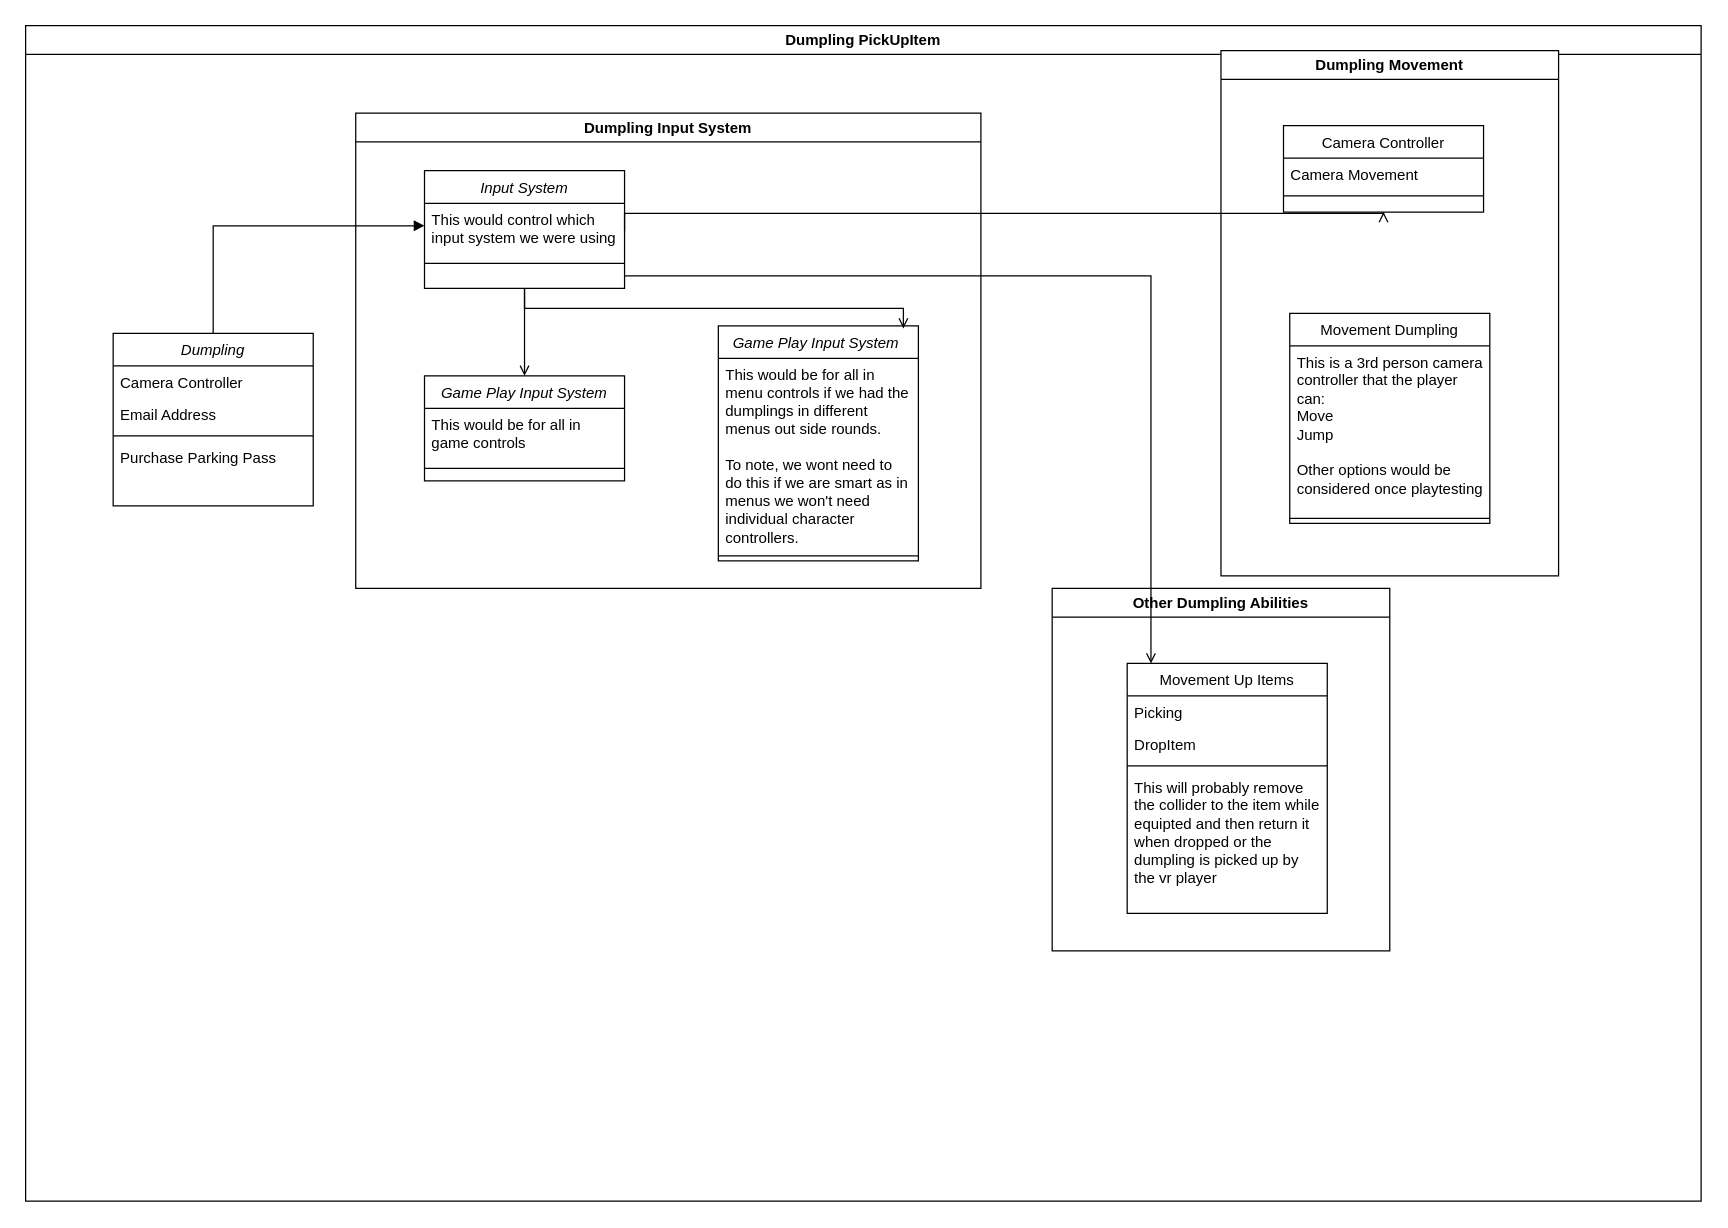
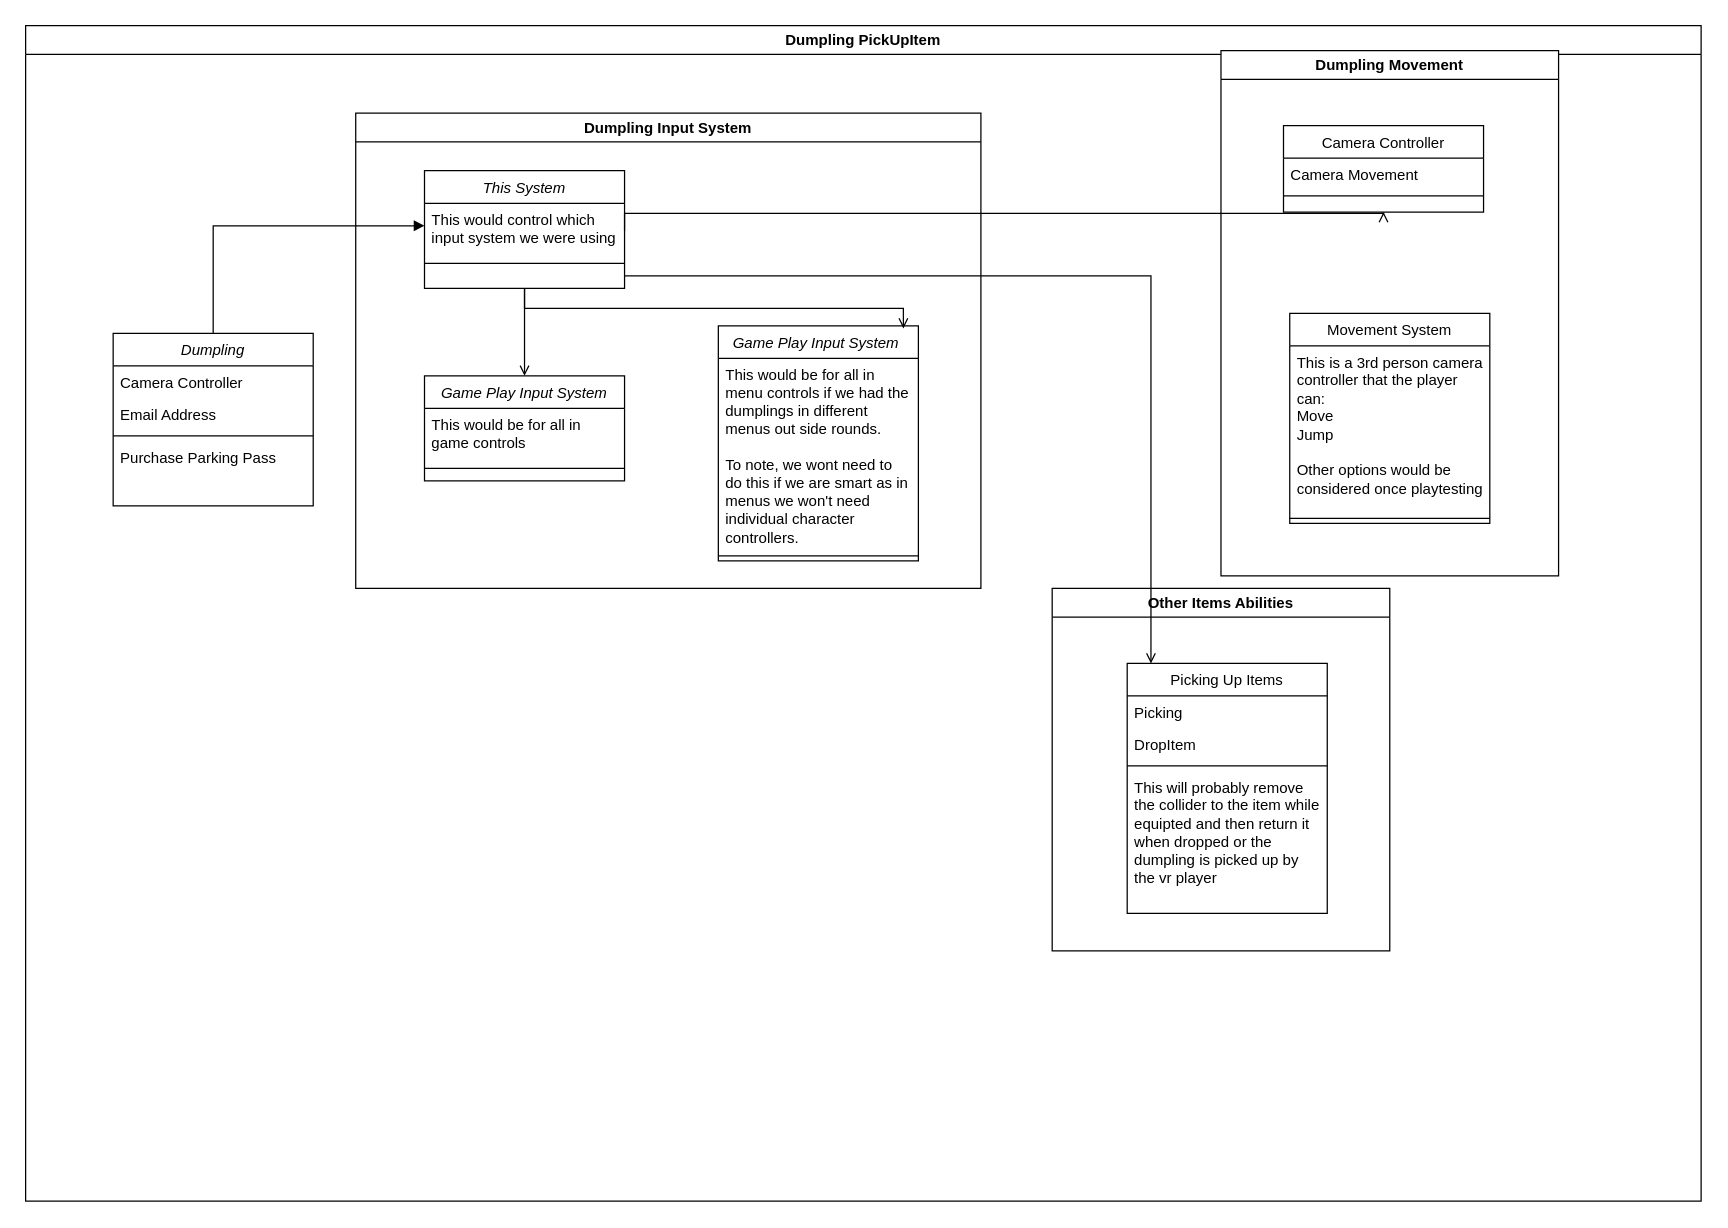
(524, 188) -> (524, 188)
(1389, 330) -> (1389, 330)
(1221, 603) -> (1221, 603)
(1226, 680) -> (1226, 680)
